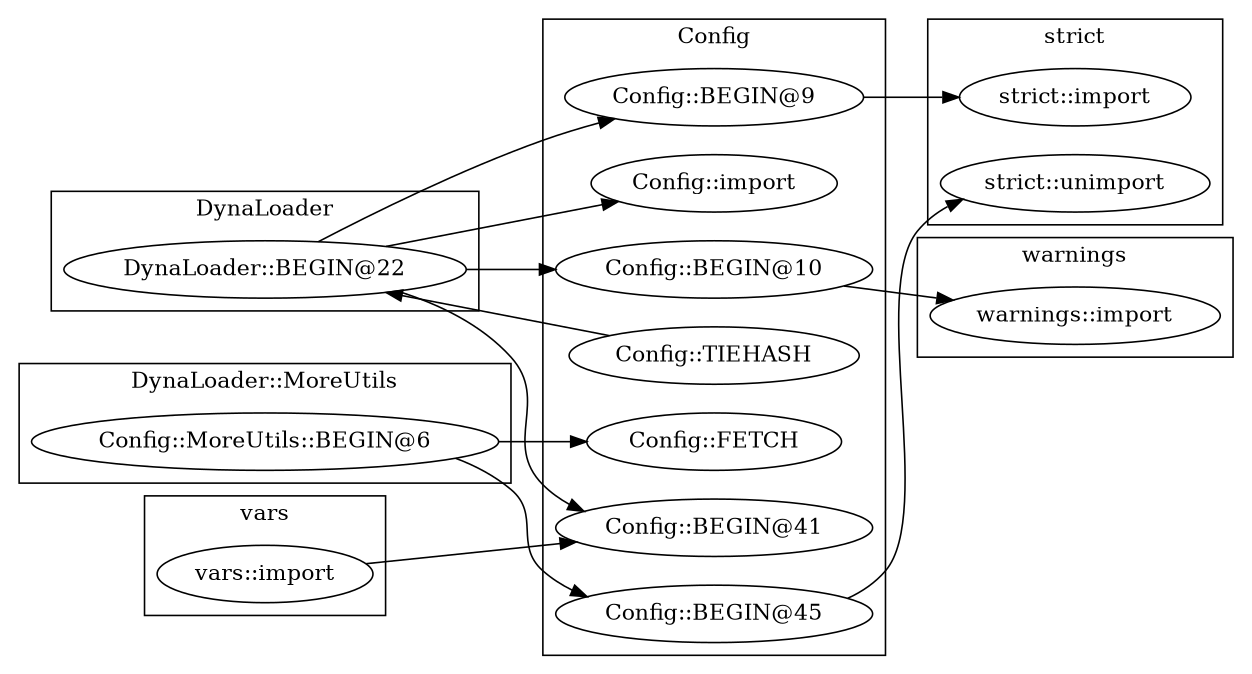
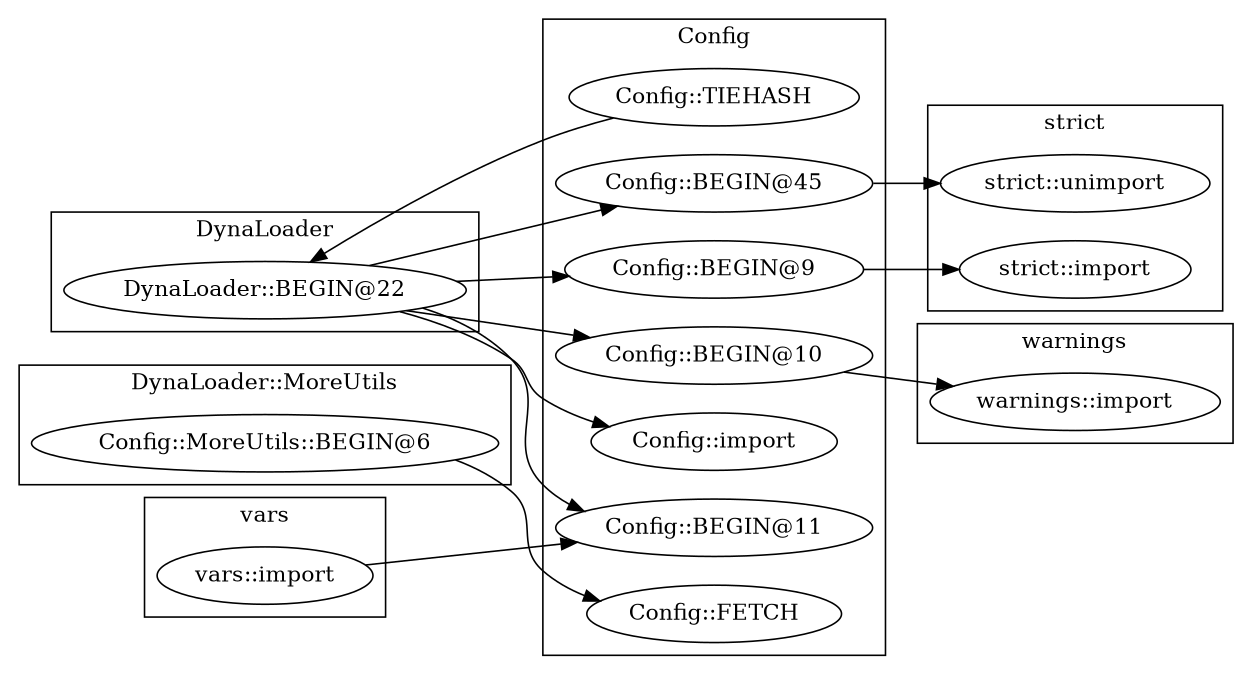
(526, 516) -> (491, 236)
(714, 528) -> (714, 528)
